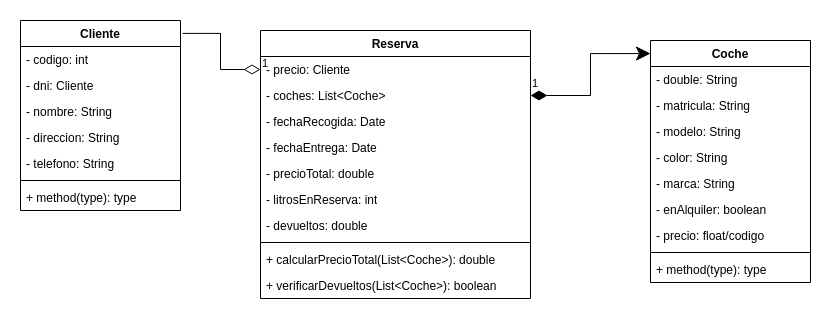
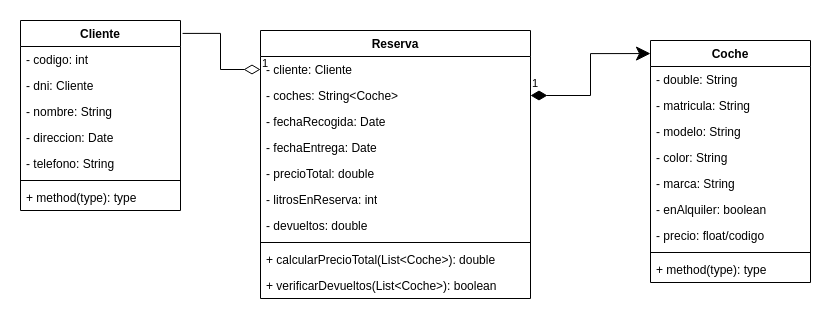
(314, 71) -> (316, 71)
(331, 97) -> (338, 97)
(81, 139) -> (76, 139)
